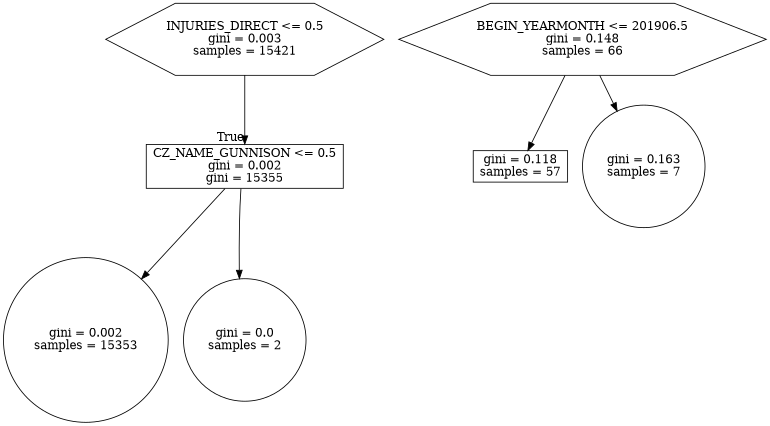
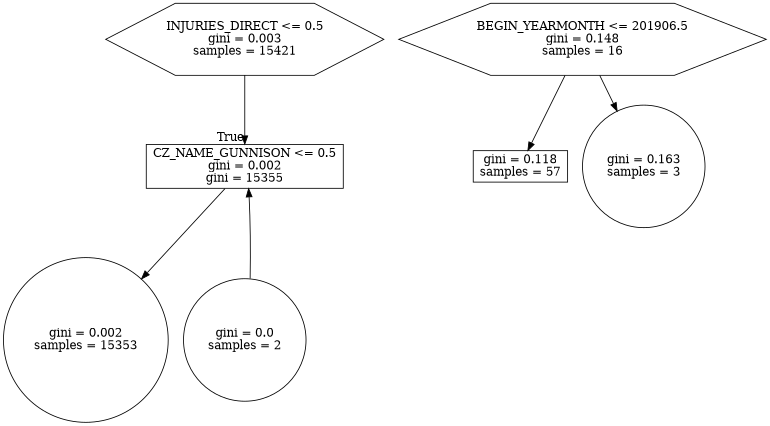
(583, 39) -> (583, 39)
(644, 166) -> (644, 166)
(239, 229) -> (250, 238)
